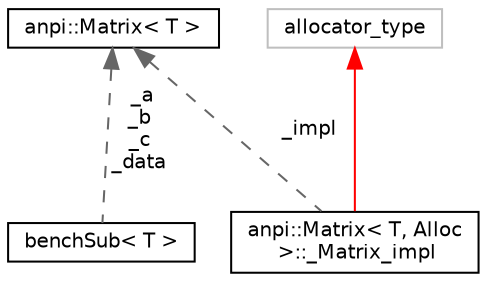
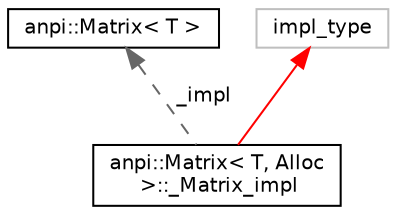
(355, 28) -> (322, 28)
(101, 242) -> none
